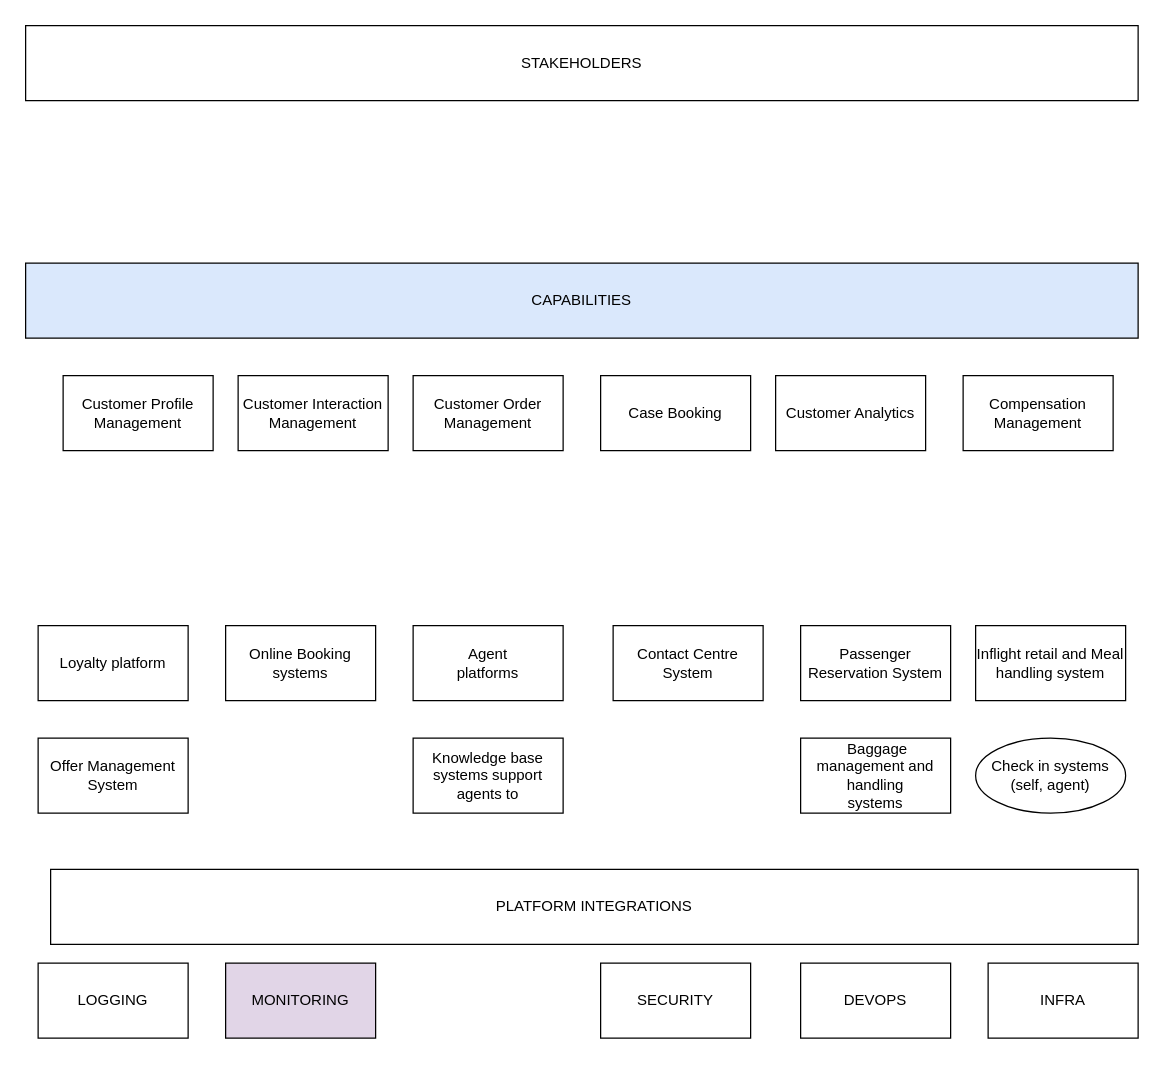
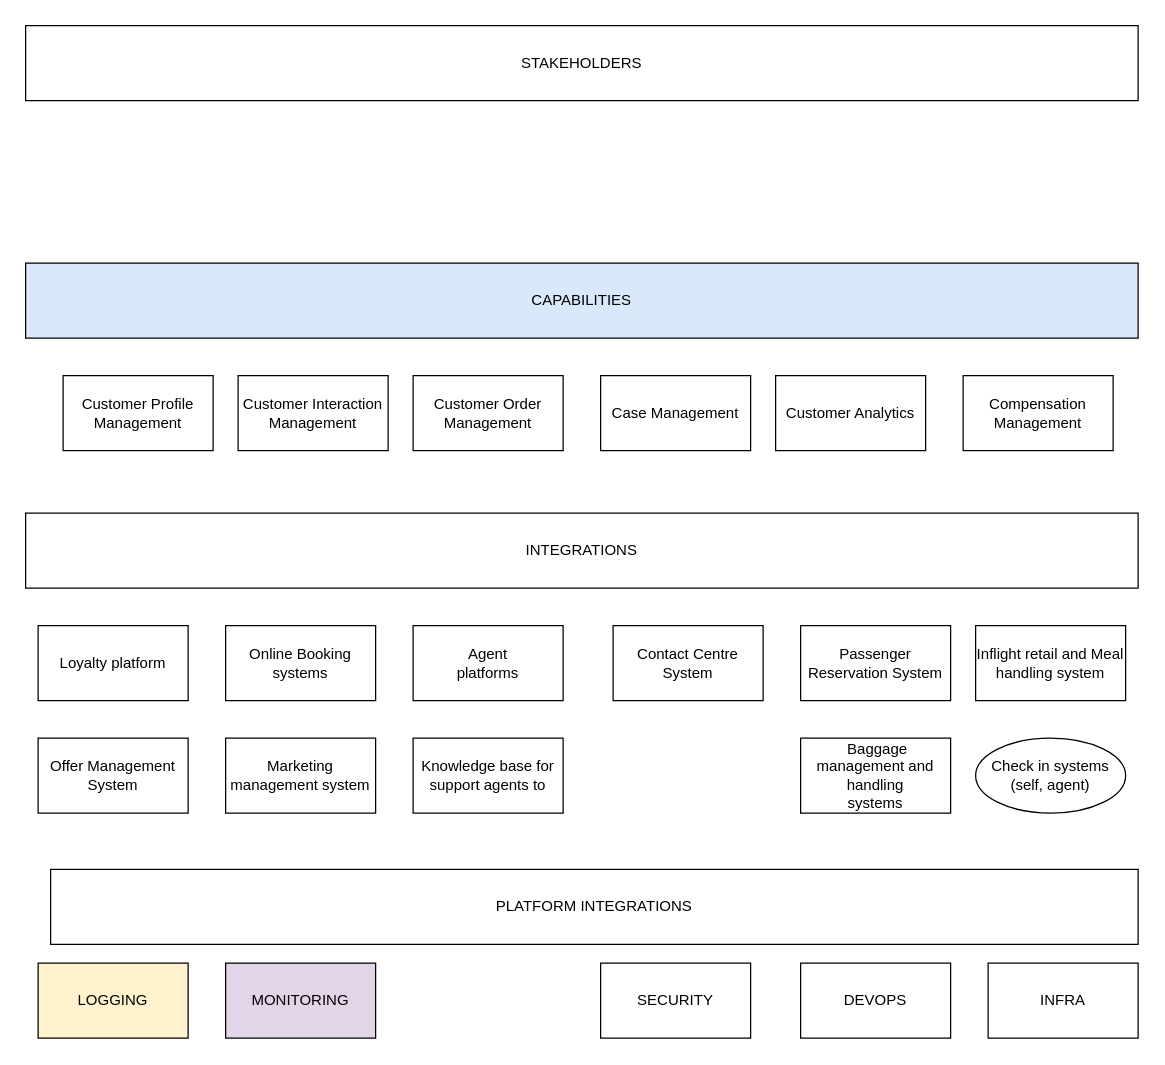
(676, 413) -> (676, 413)
none -> (582, 551)
none -> (301, 776)
(488, 776) -> (488, 776)
(113, 1001) -> (113, 1001)
